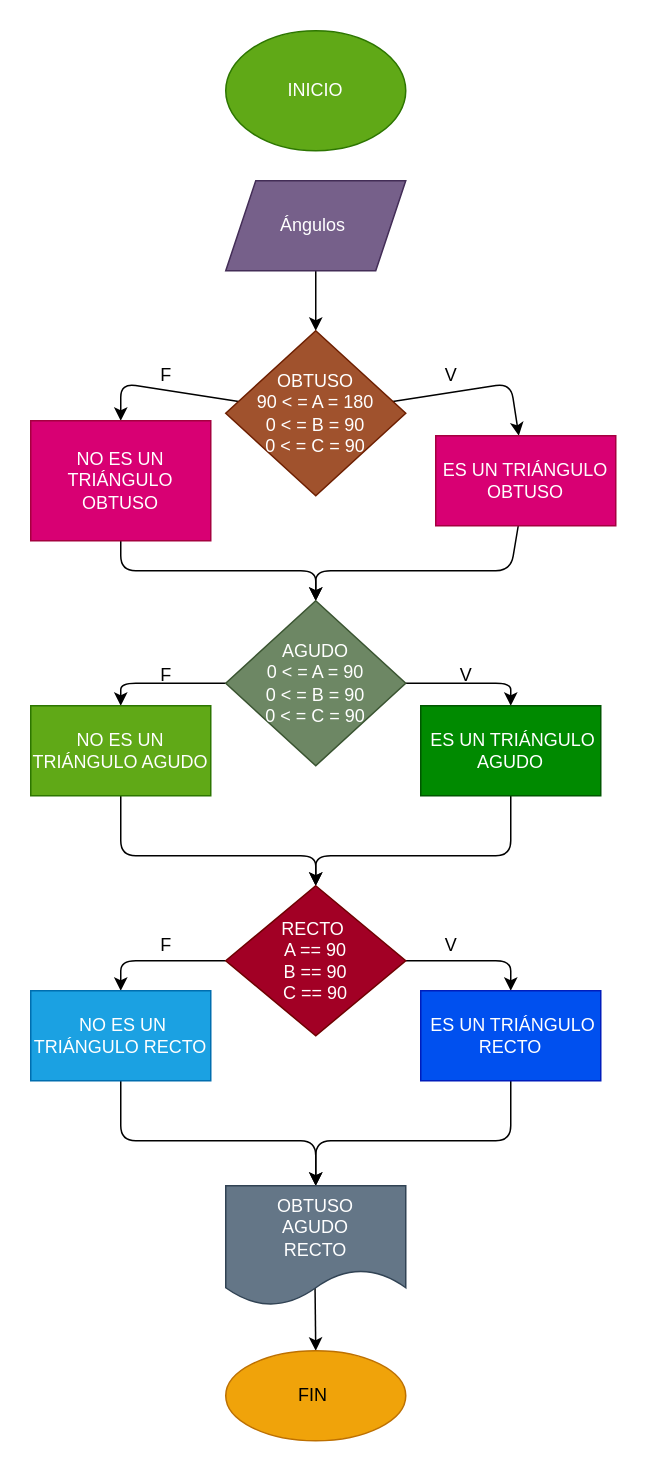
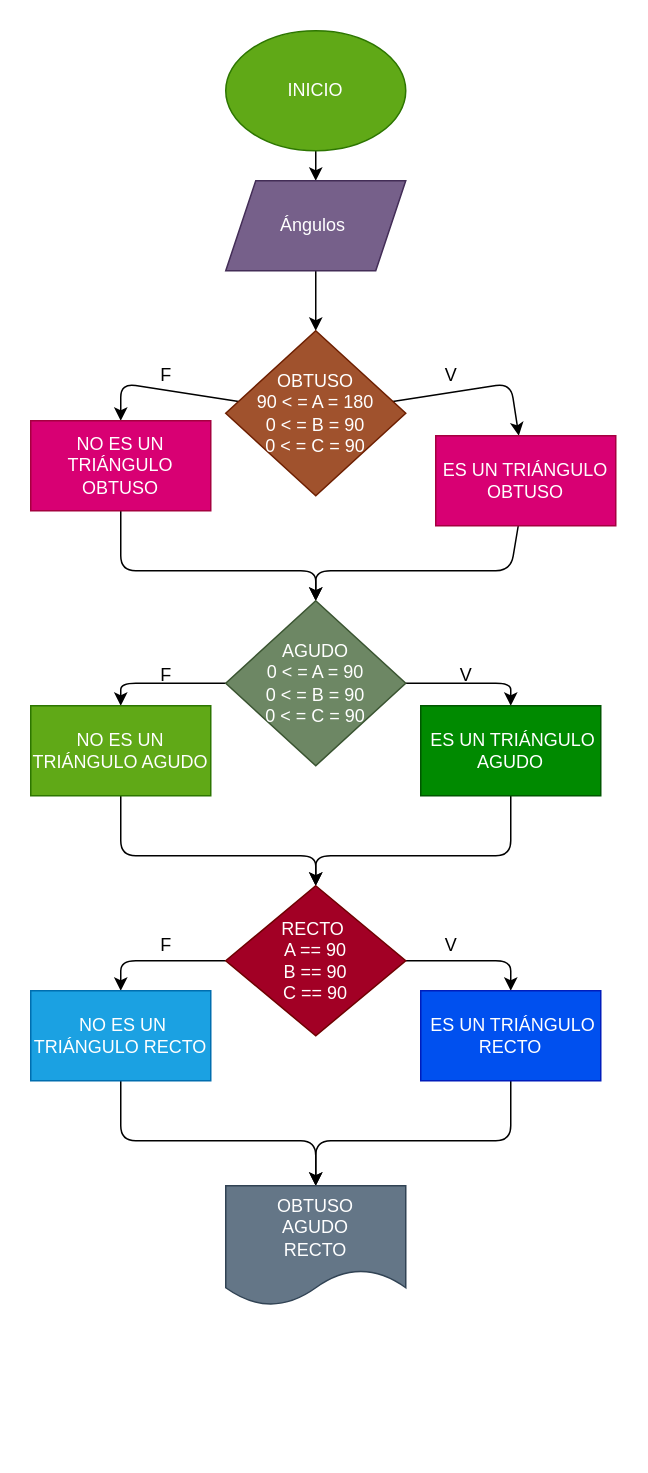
none -> (316, 161)
(121, 481) -> (121, 466)
(315, 1314) -> none
(316, 1396) -> none
